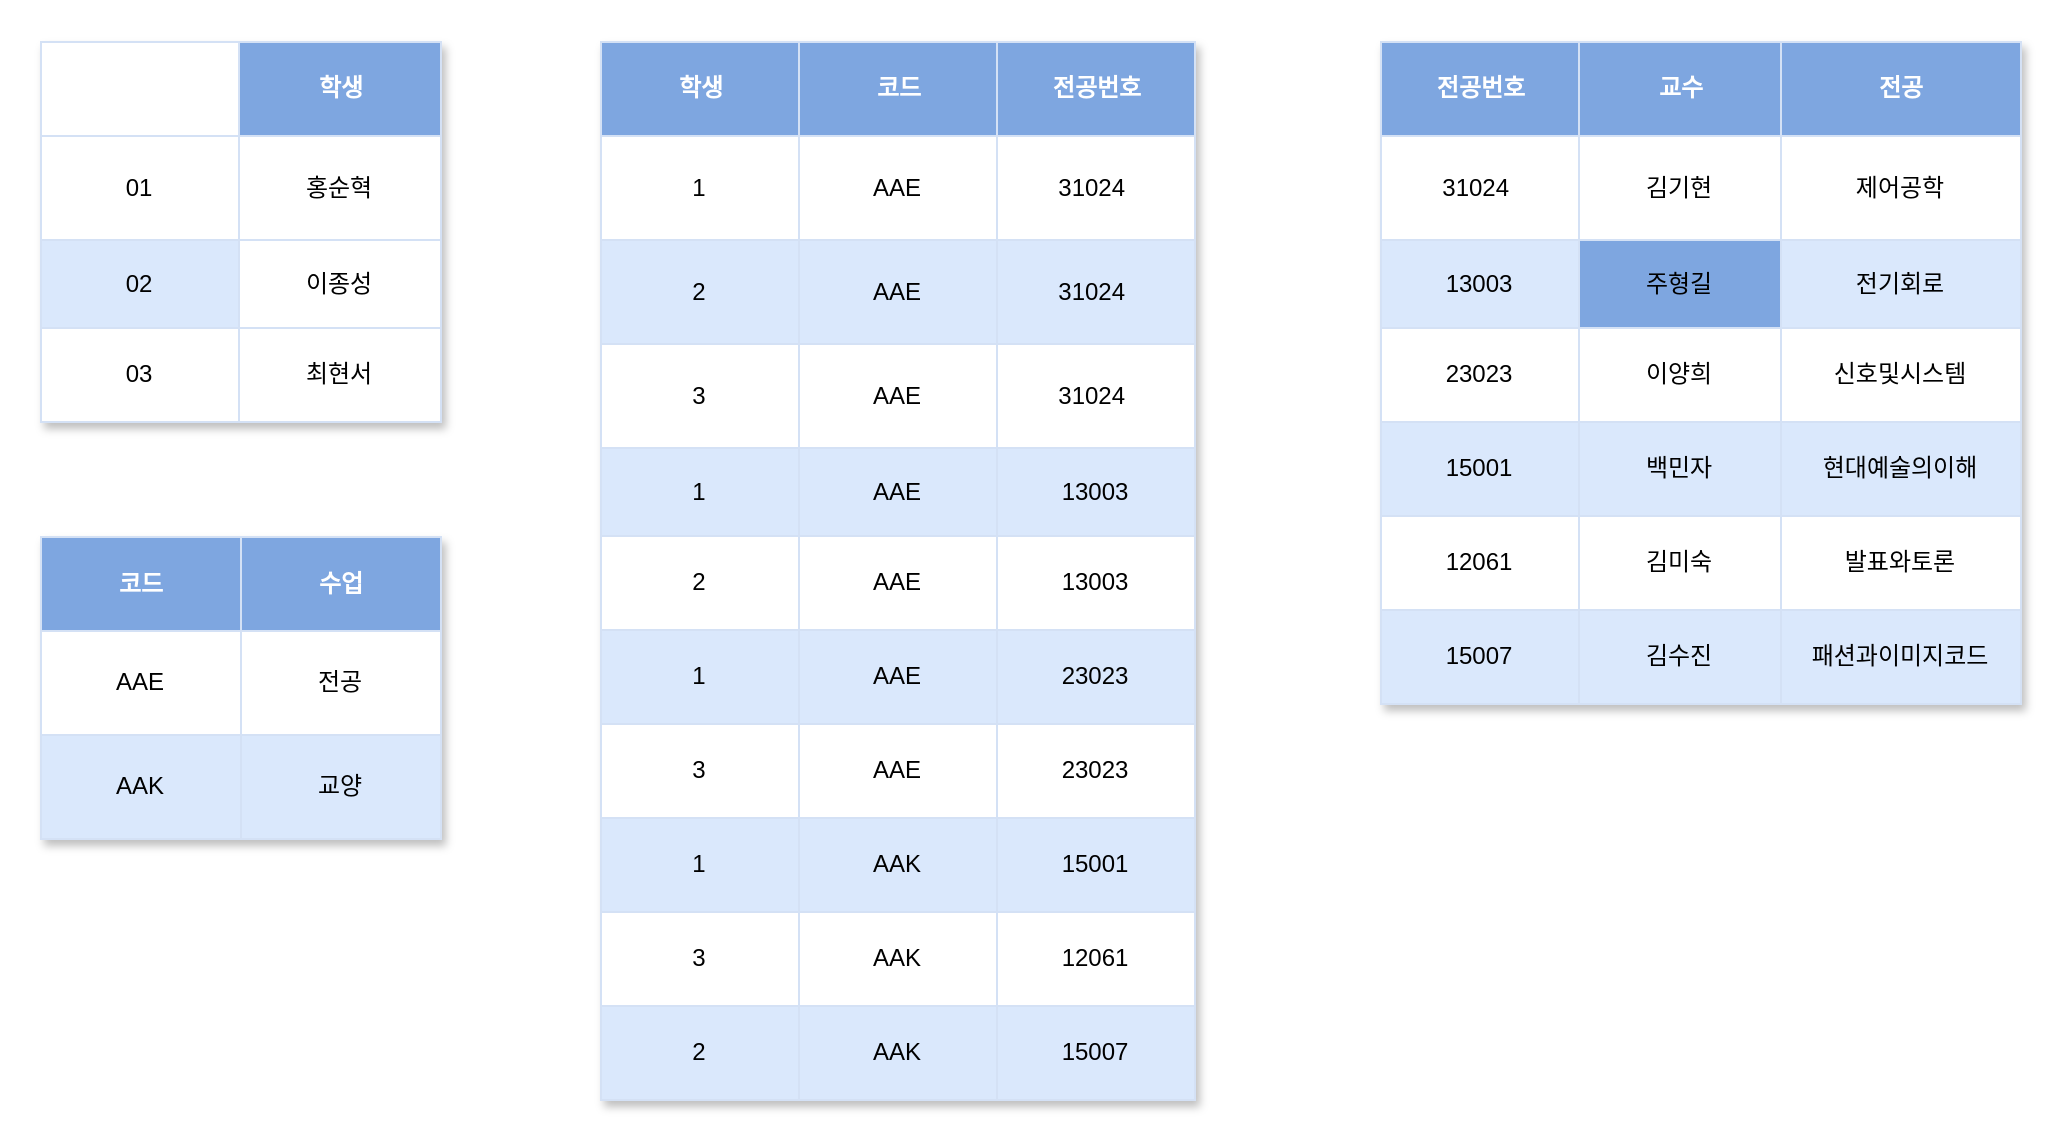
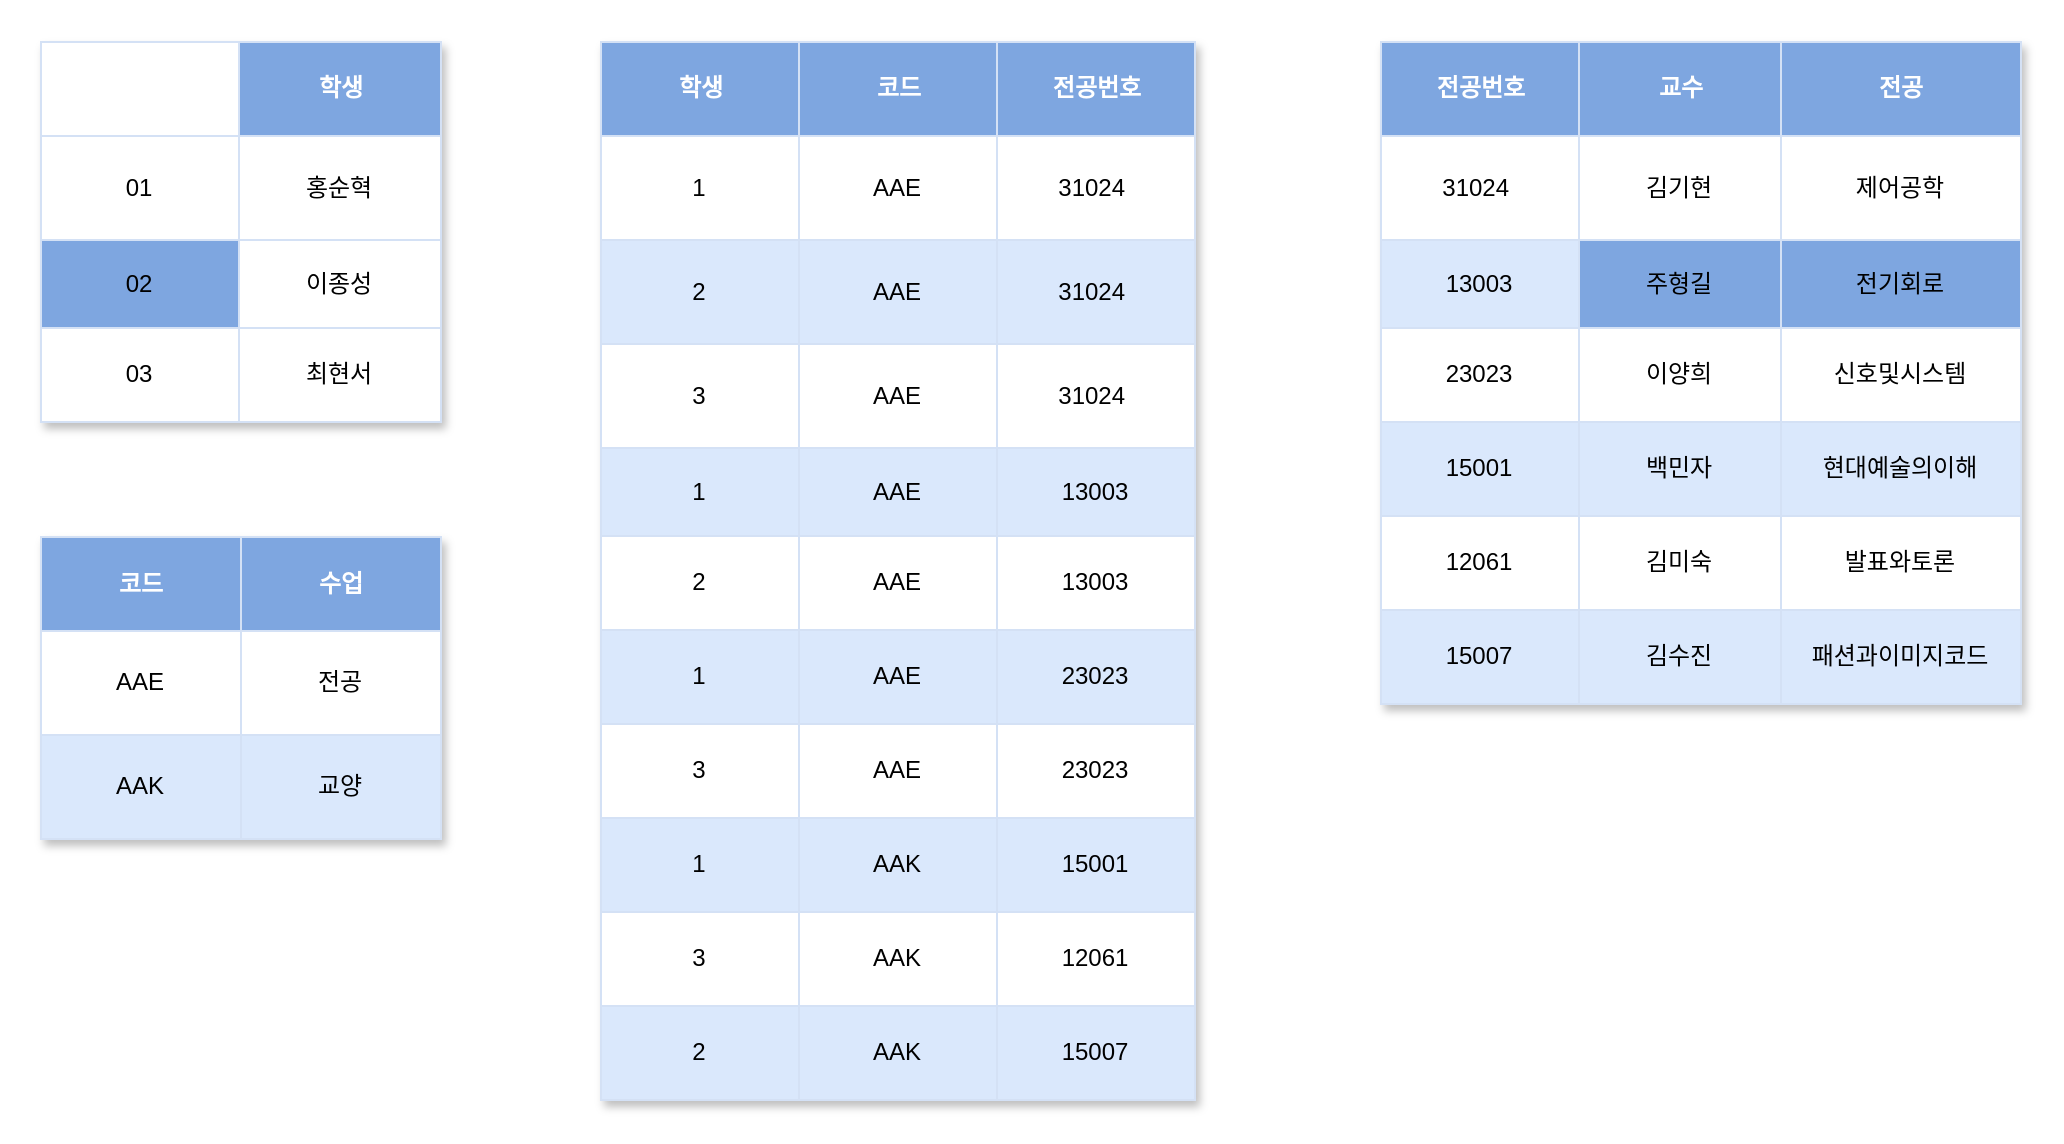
(140, 284) -> (140, 284)
(1901, 284) -> (1901, 284)
